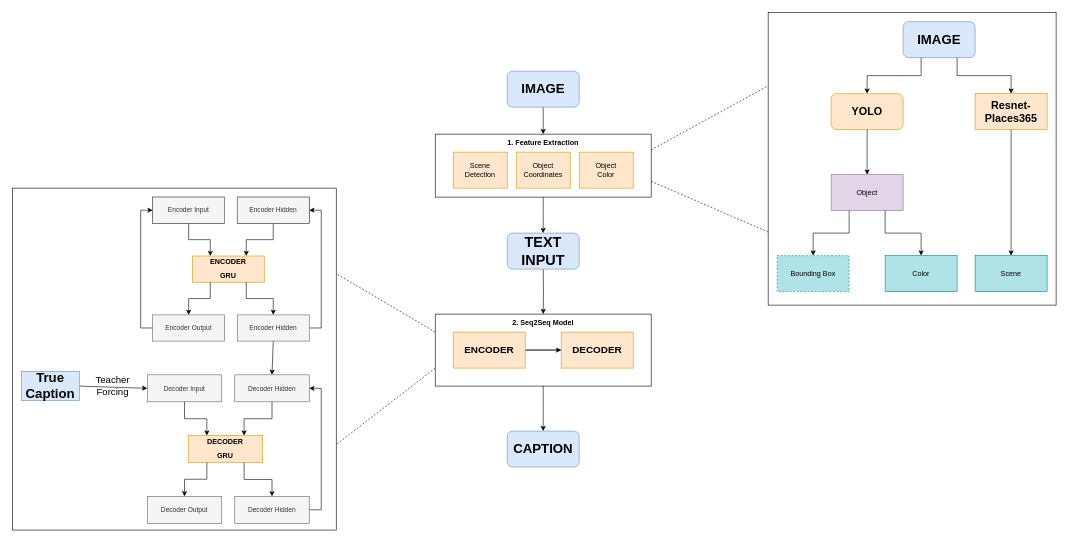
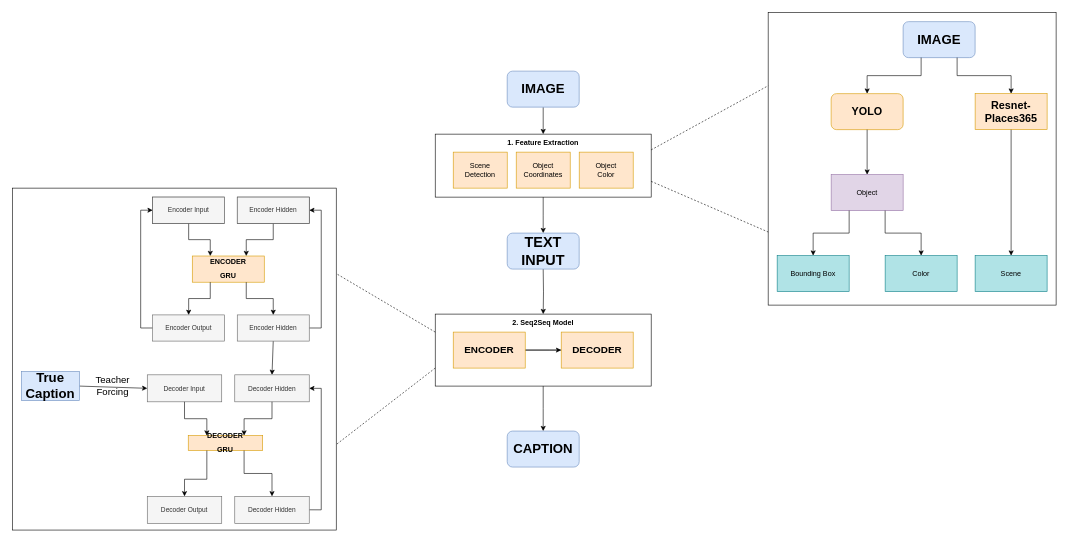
(813, 274) -> (813, 274)
(226, 449) -> (226, 443)
